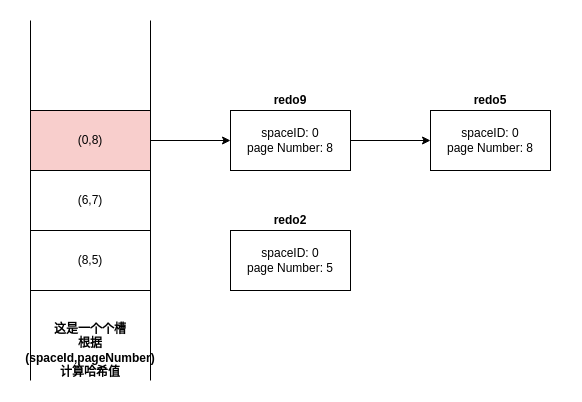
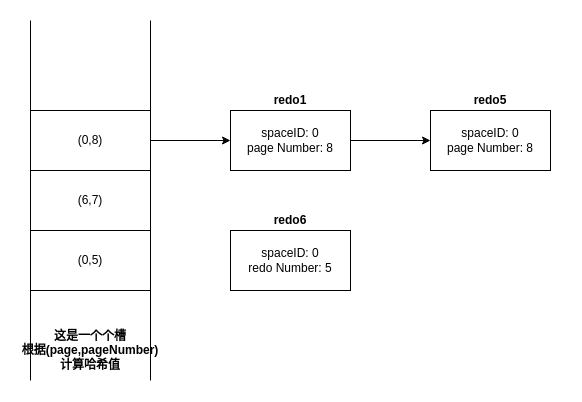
(291, 101) -> (291, 101)
(91, 141) -> (91, 141)
(291, 221) -> (291, 221)
(91, 261) -> (91, 261)
(291, 261) -> (291, 261)
(91, 351) -> (91, 351)
